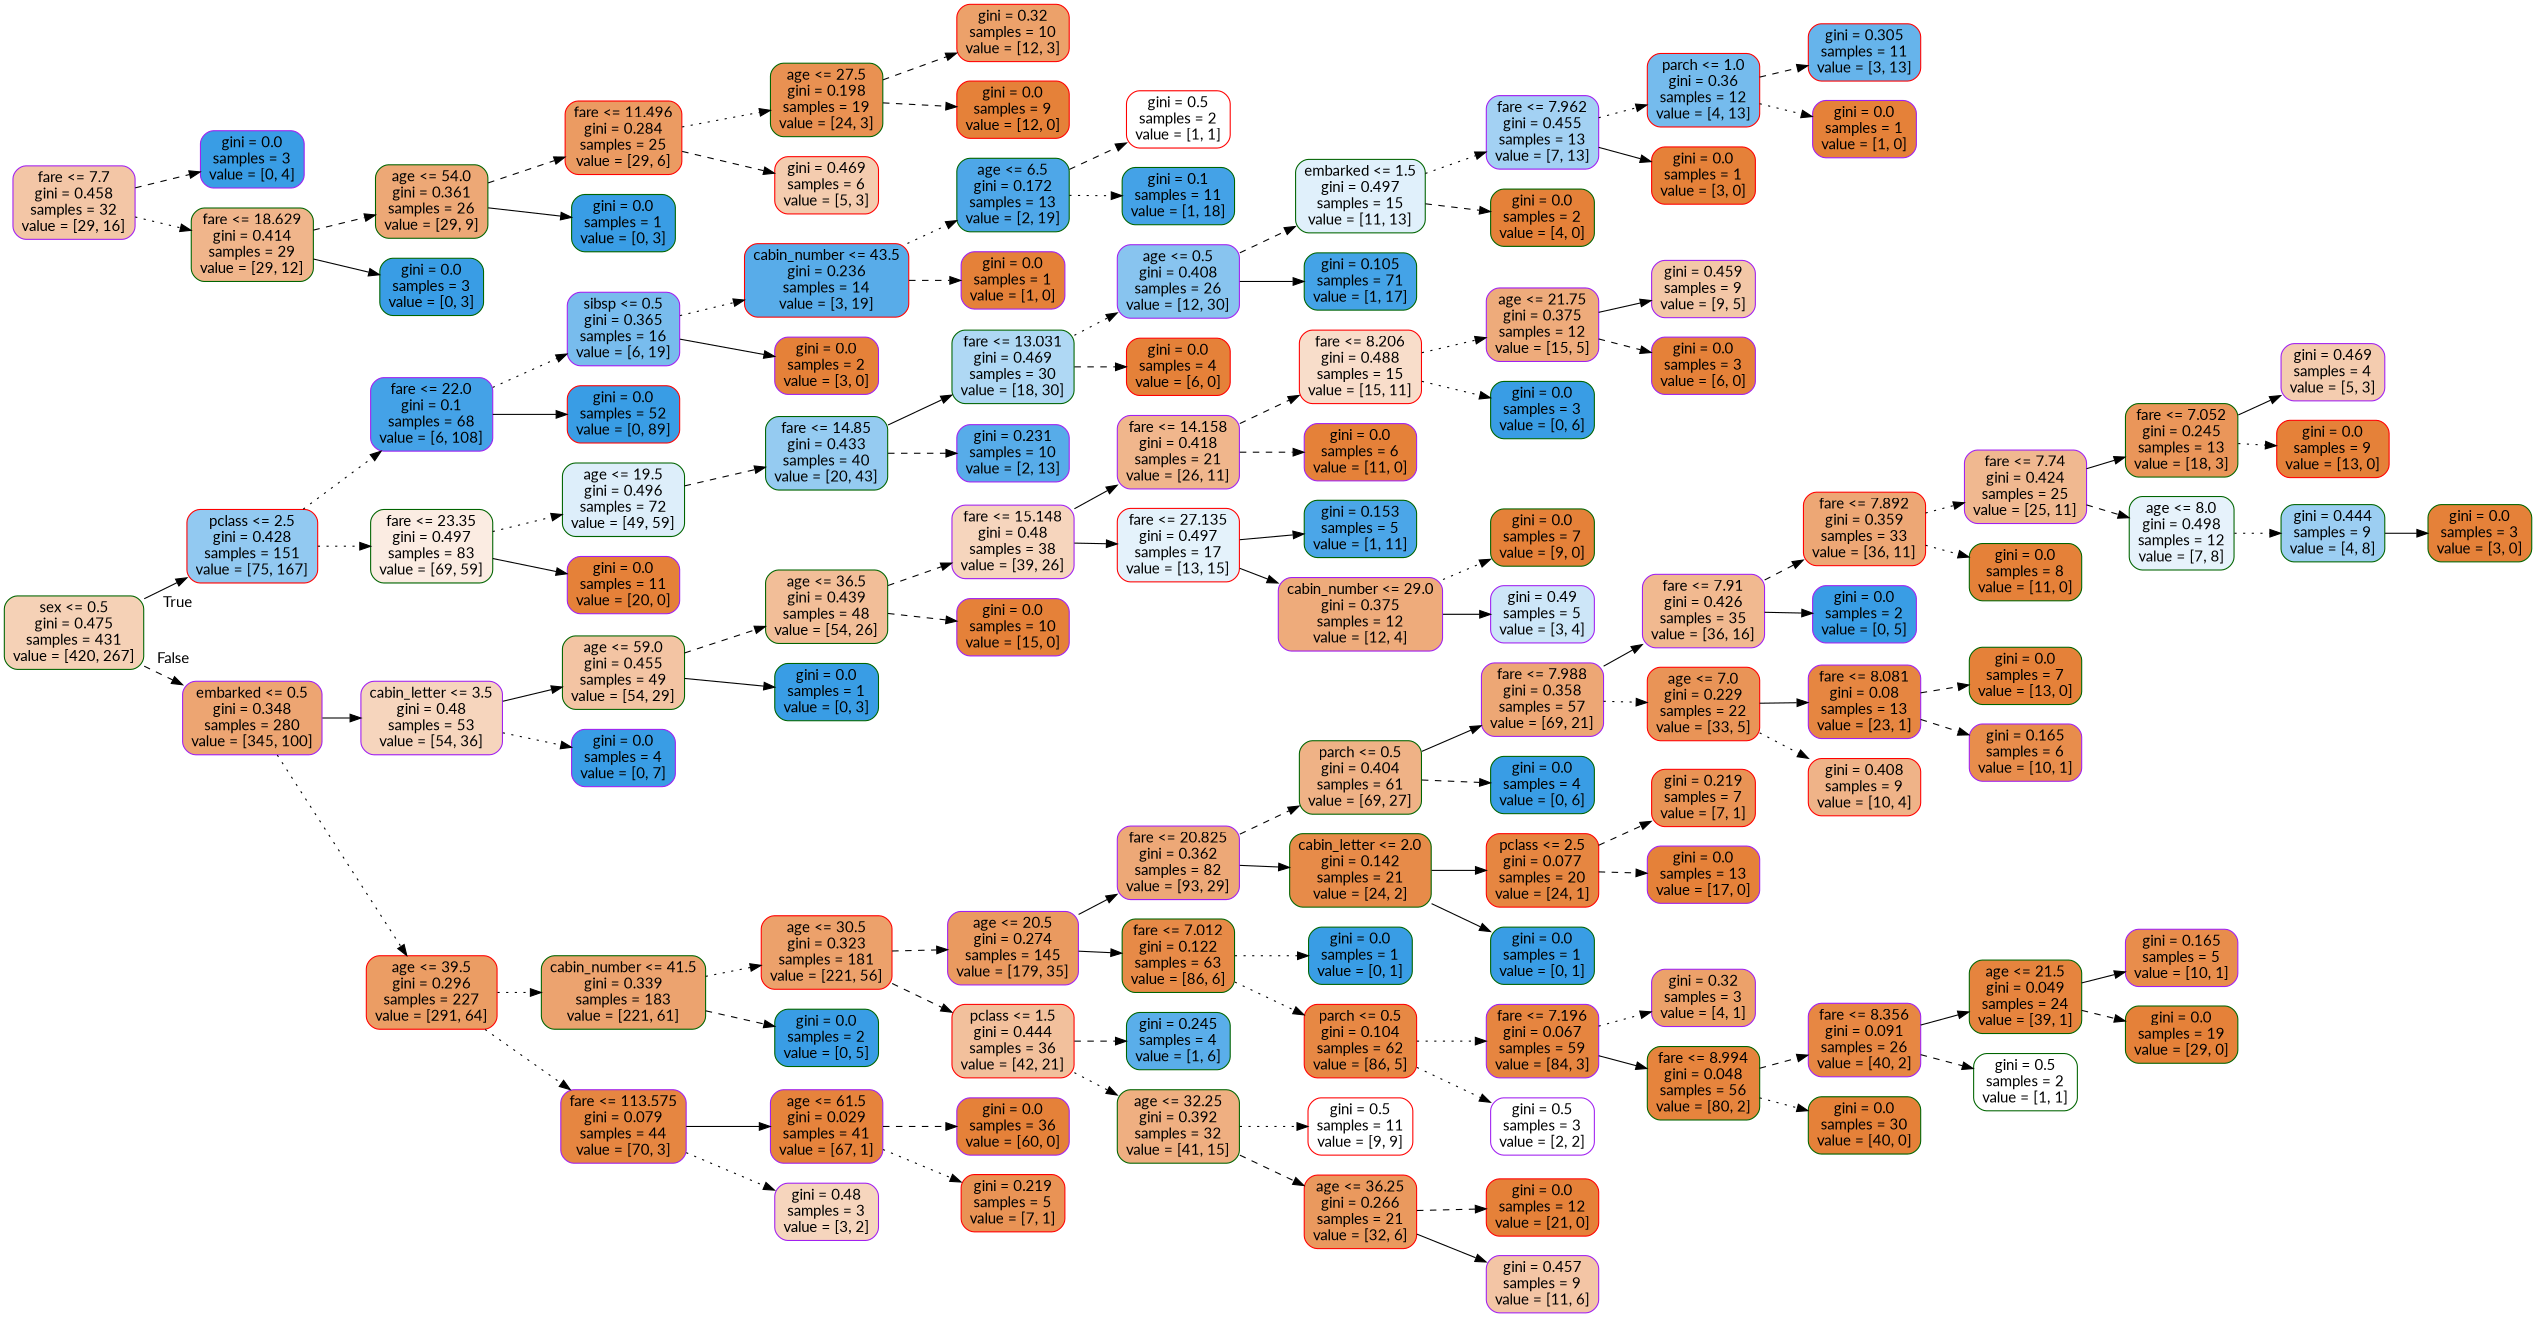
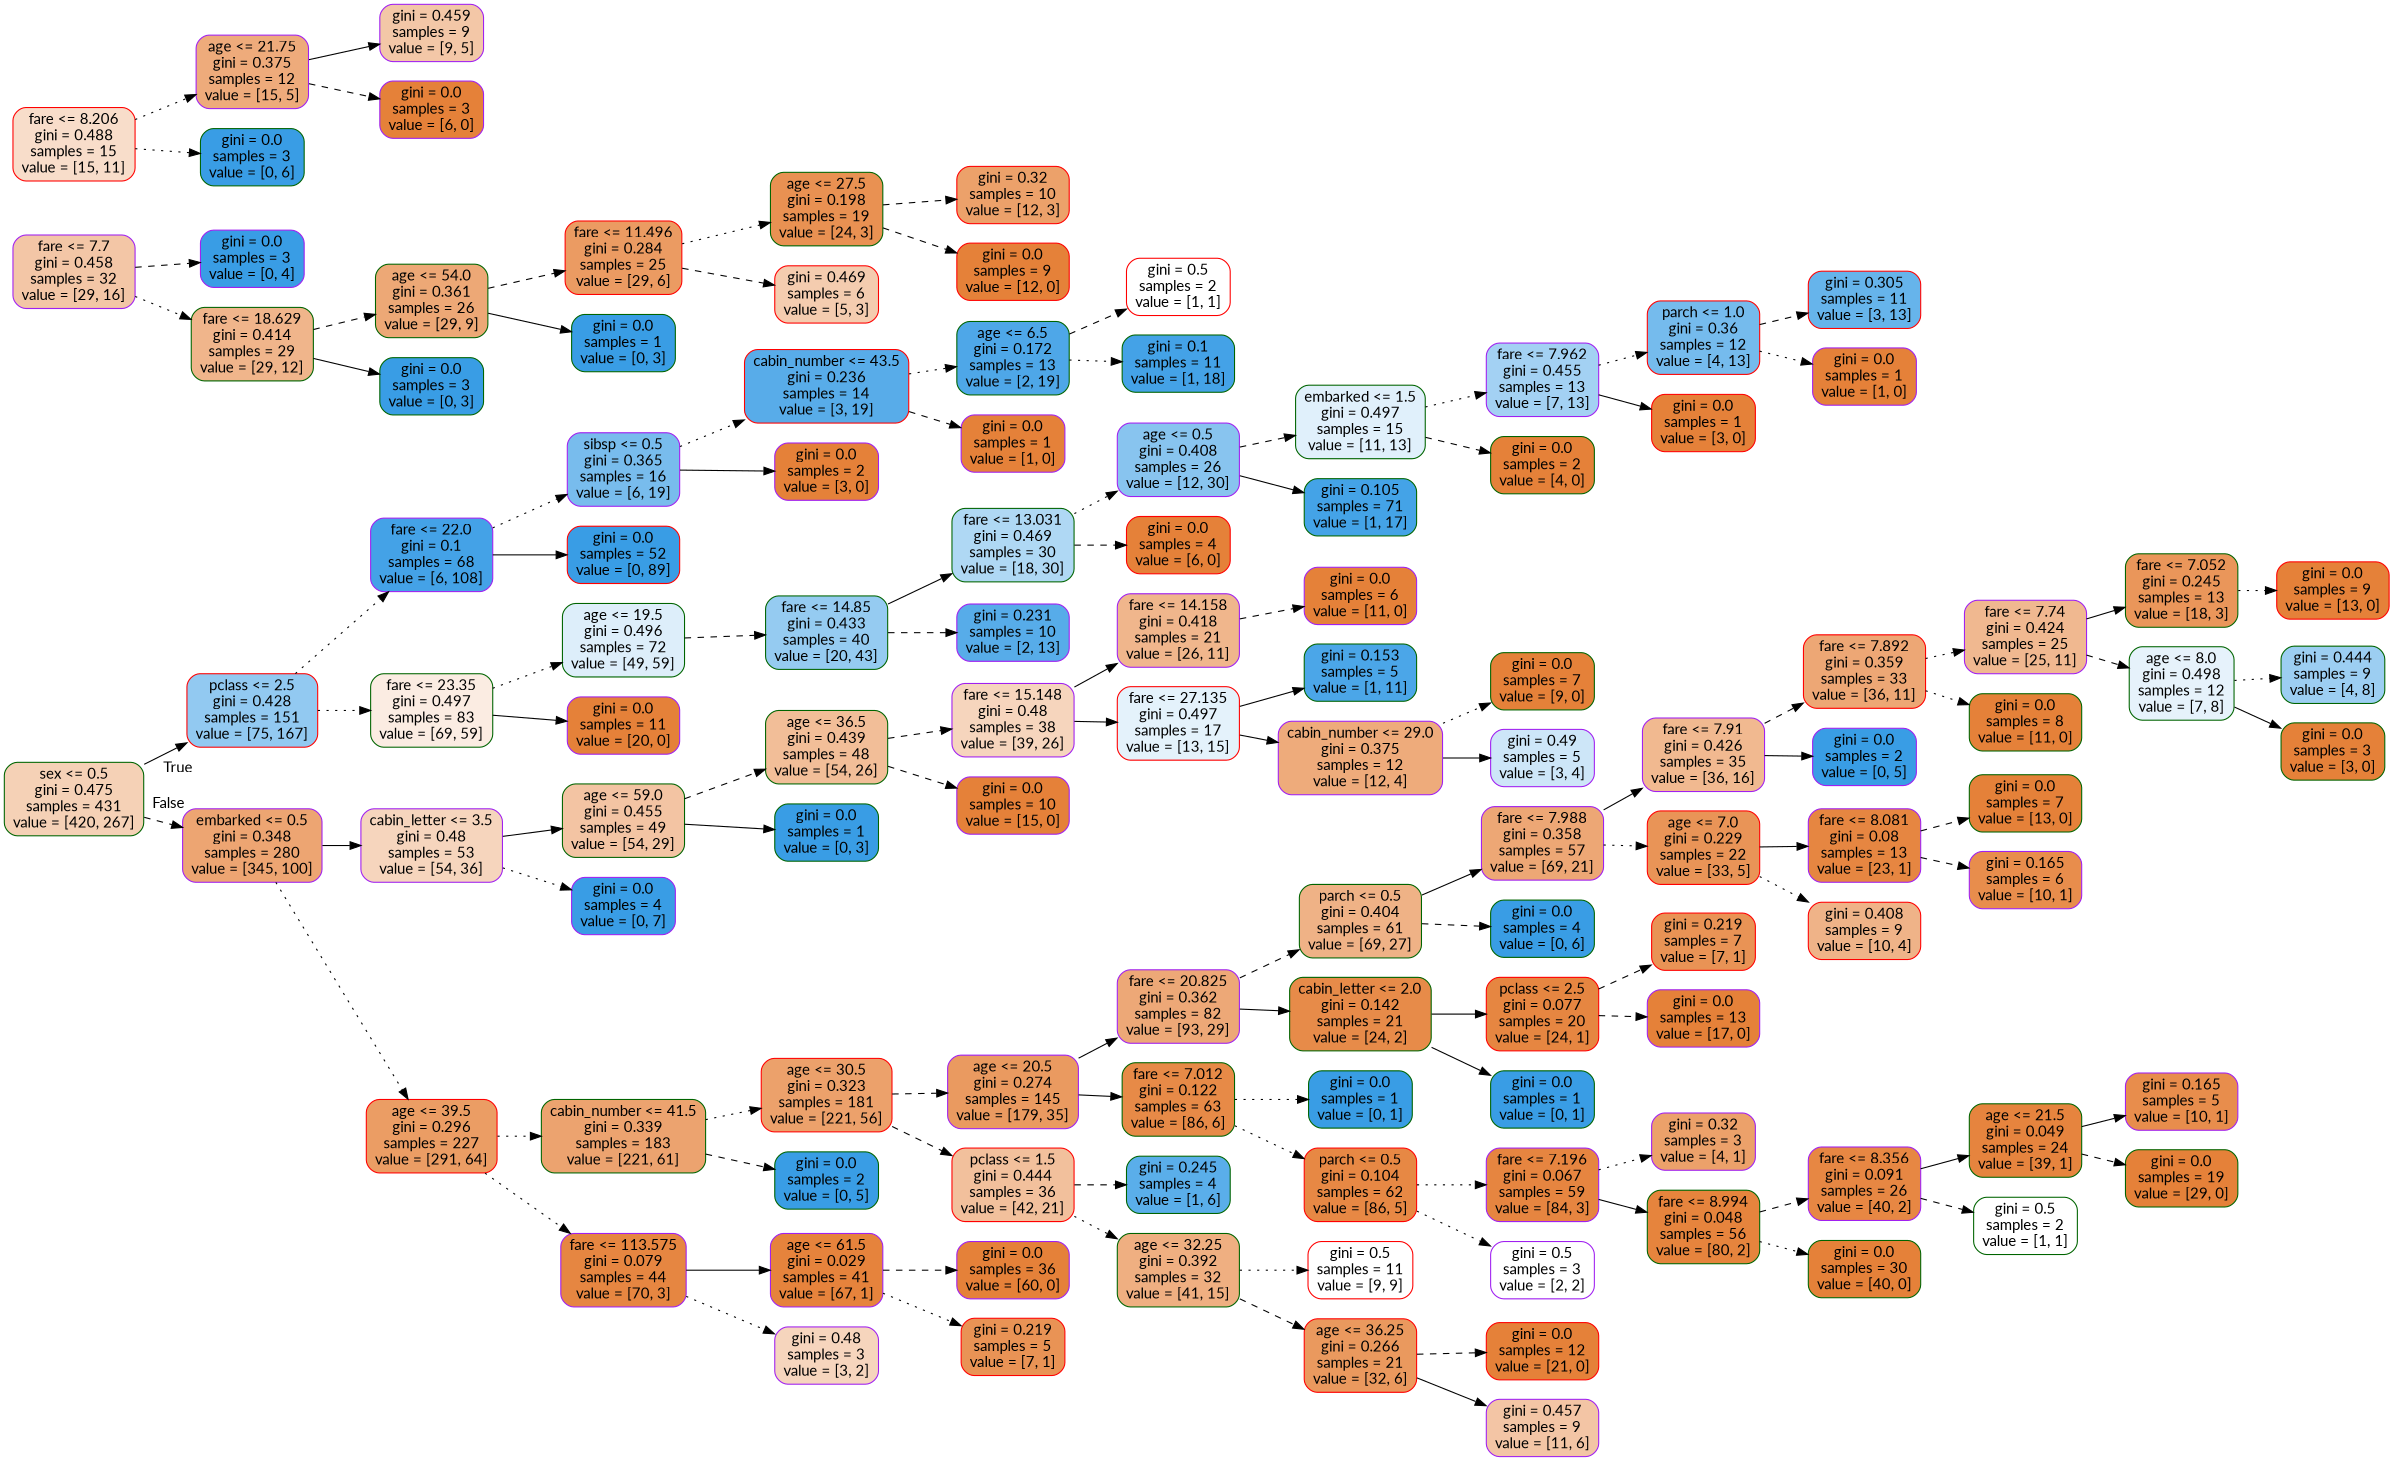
(2333, 372) -> none
(1264, 412) -> none
(2401, 533) -> (2253, 715)
